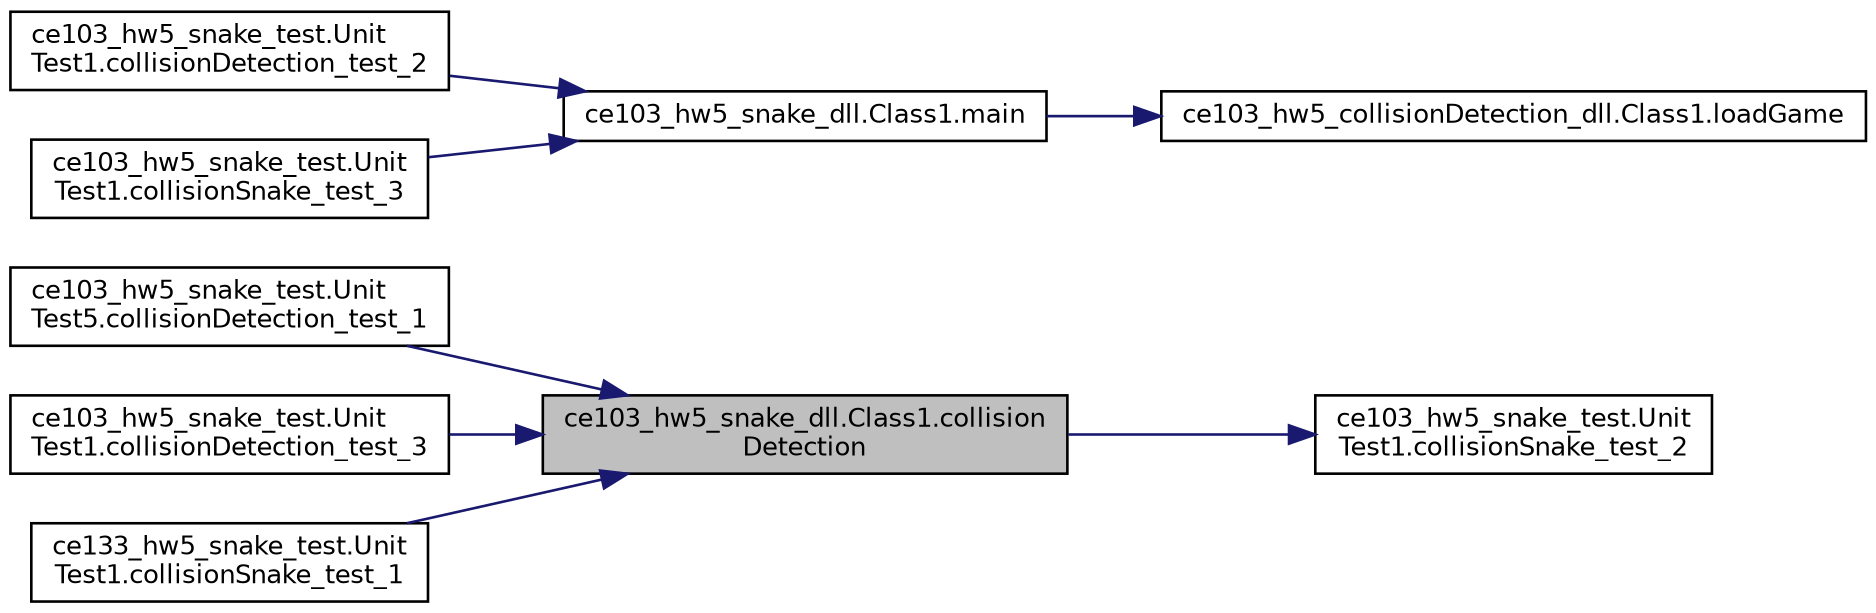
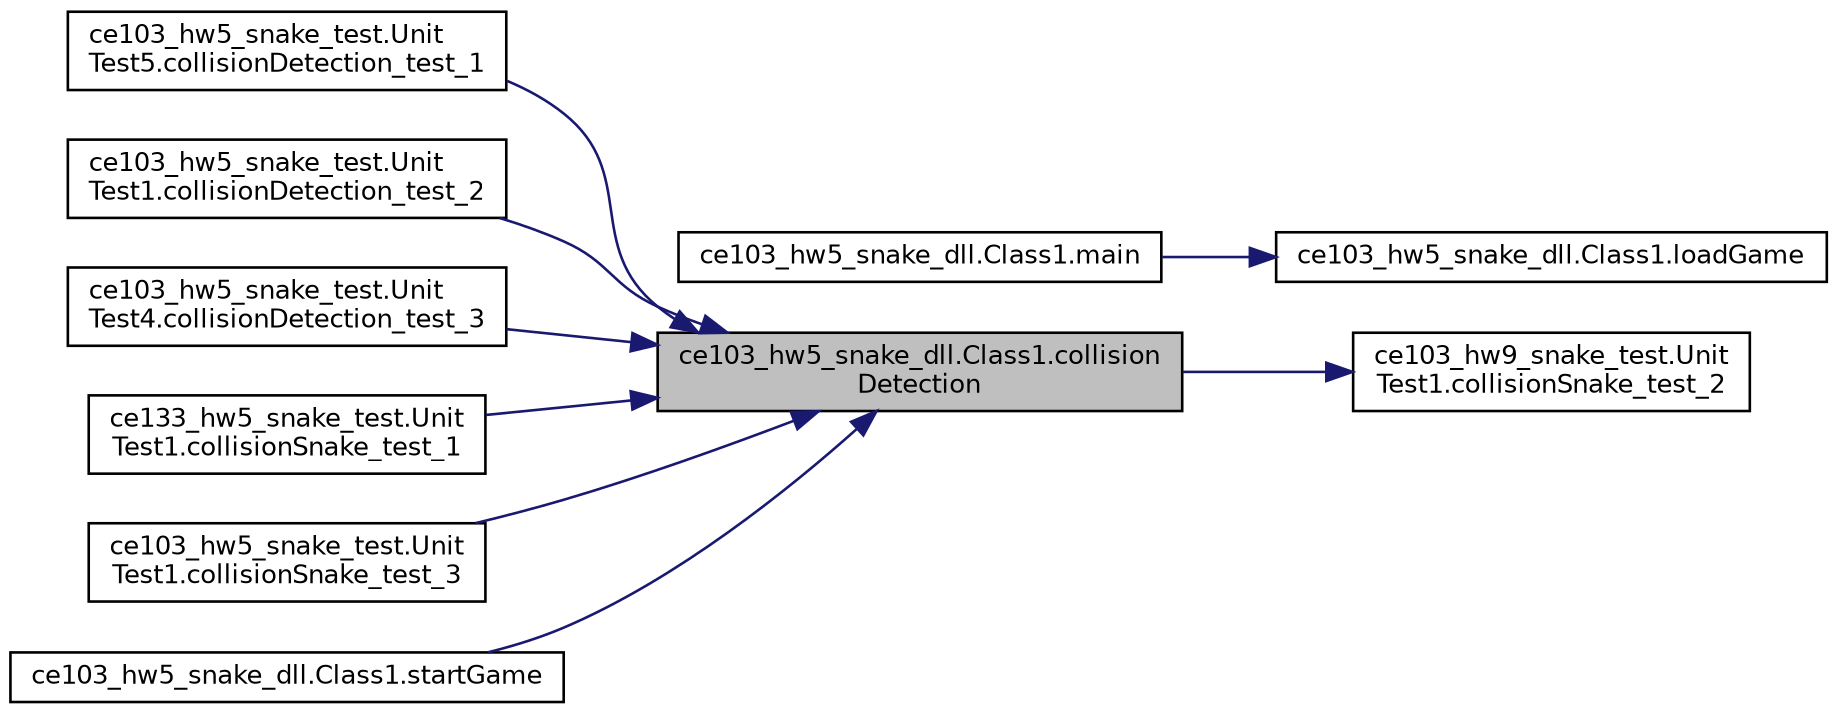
(504, 82) -> (603, 267)
(1514, 116) -> (1551, 257)
(489, 151) -> (636, 477)
(230, 435) -> (287, 307)
(1514, 435) -> (1551, 372)
none -> (287, 677)
